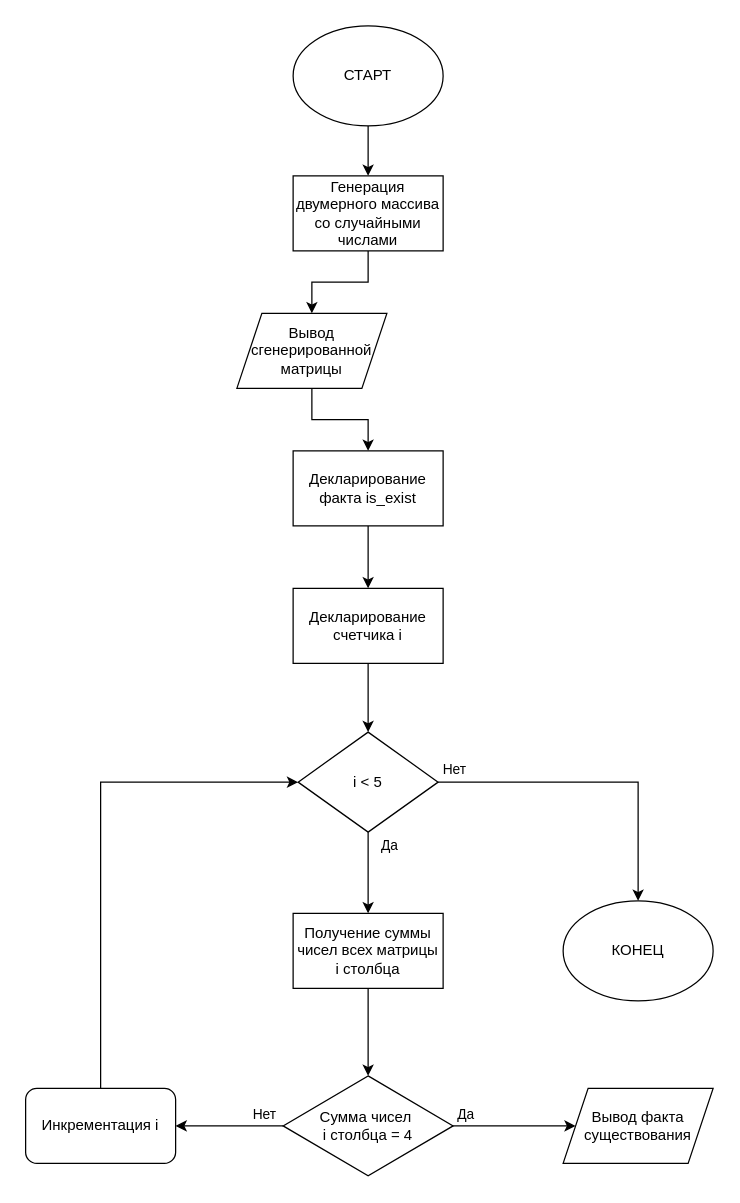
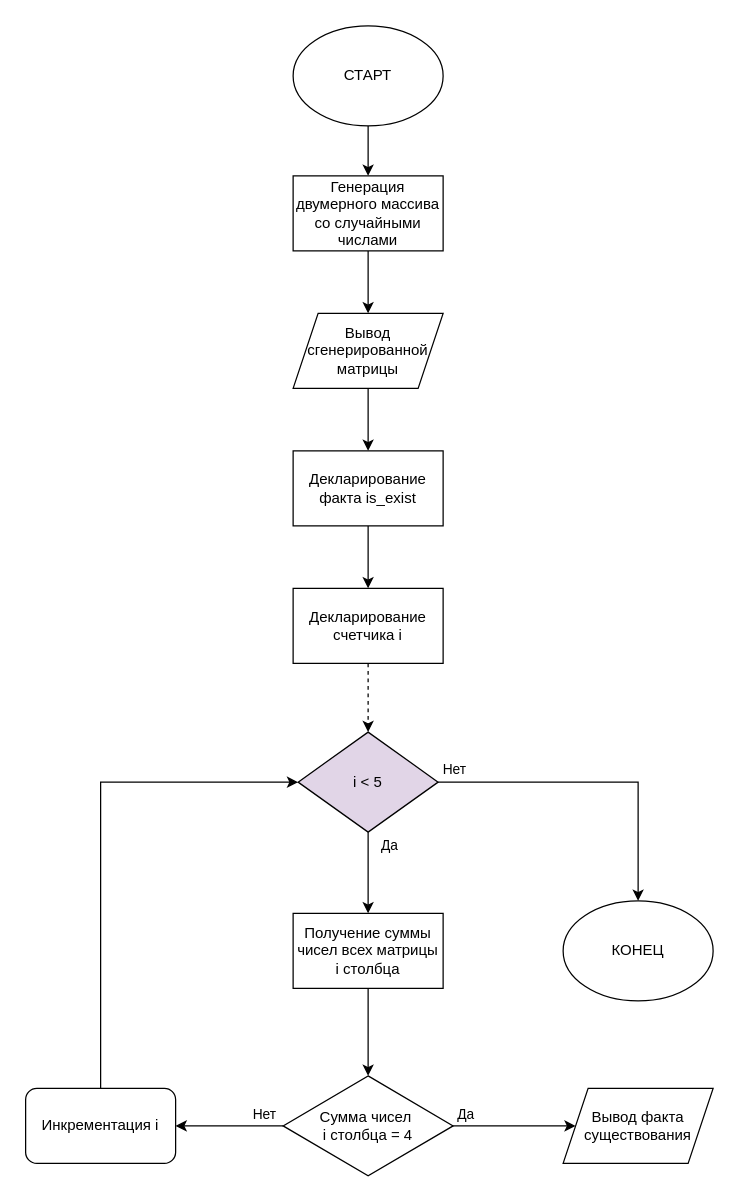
(312, 351) -> (368, 351)
(368, 695) -> (368, 695)
(368, 782) -> (368, 782)
